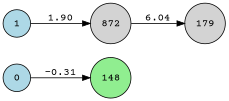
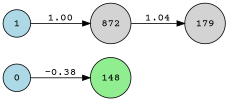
(60, 18) -> (60, 18)
(158, 18) -> (158, 18)
(60, 72) -> (60, 72)
